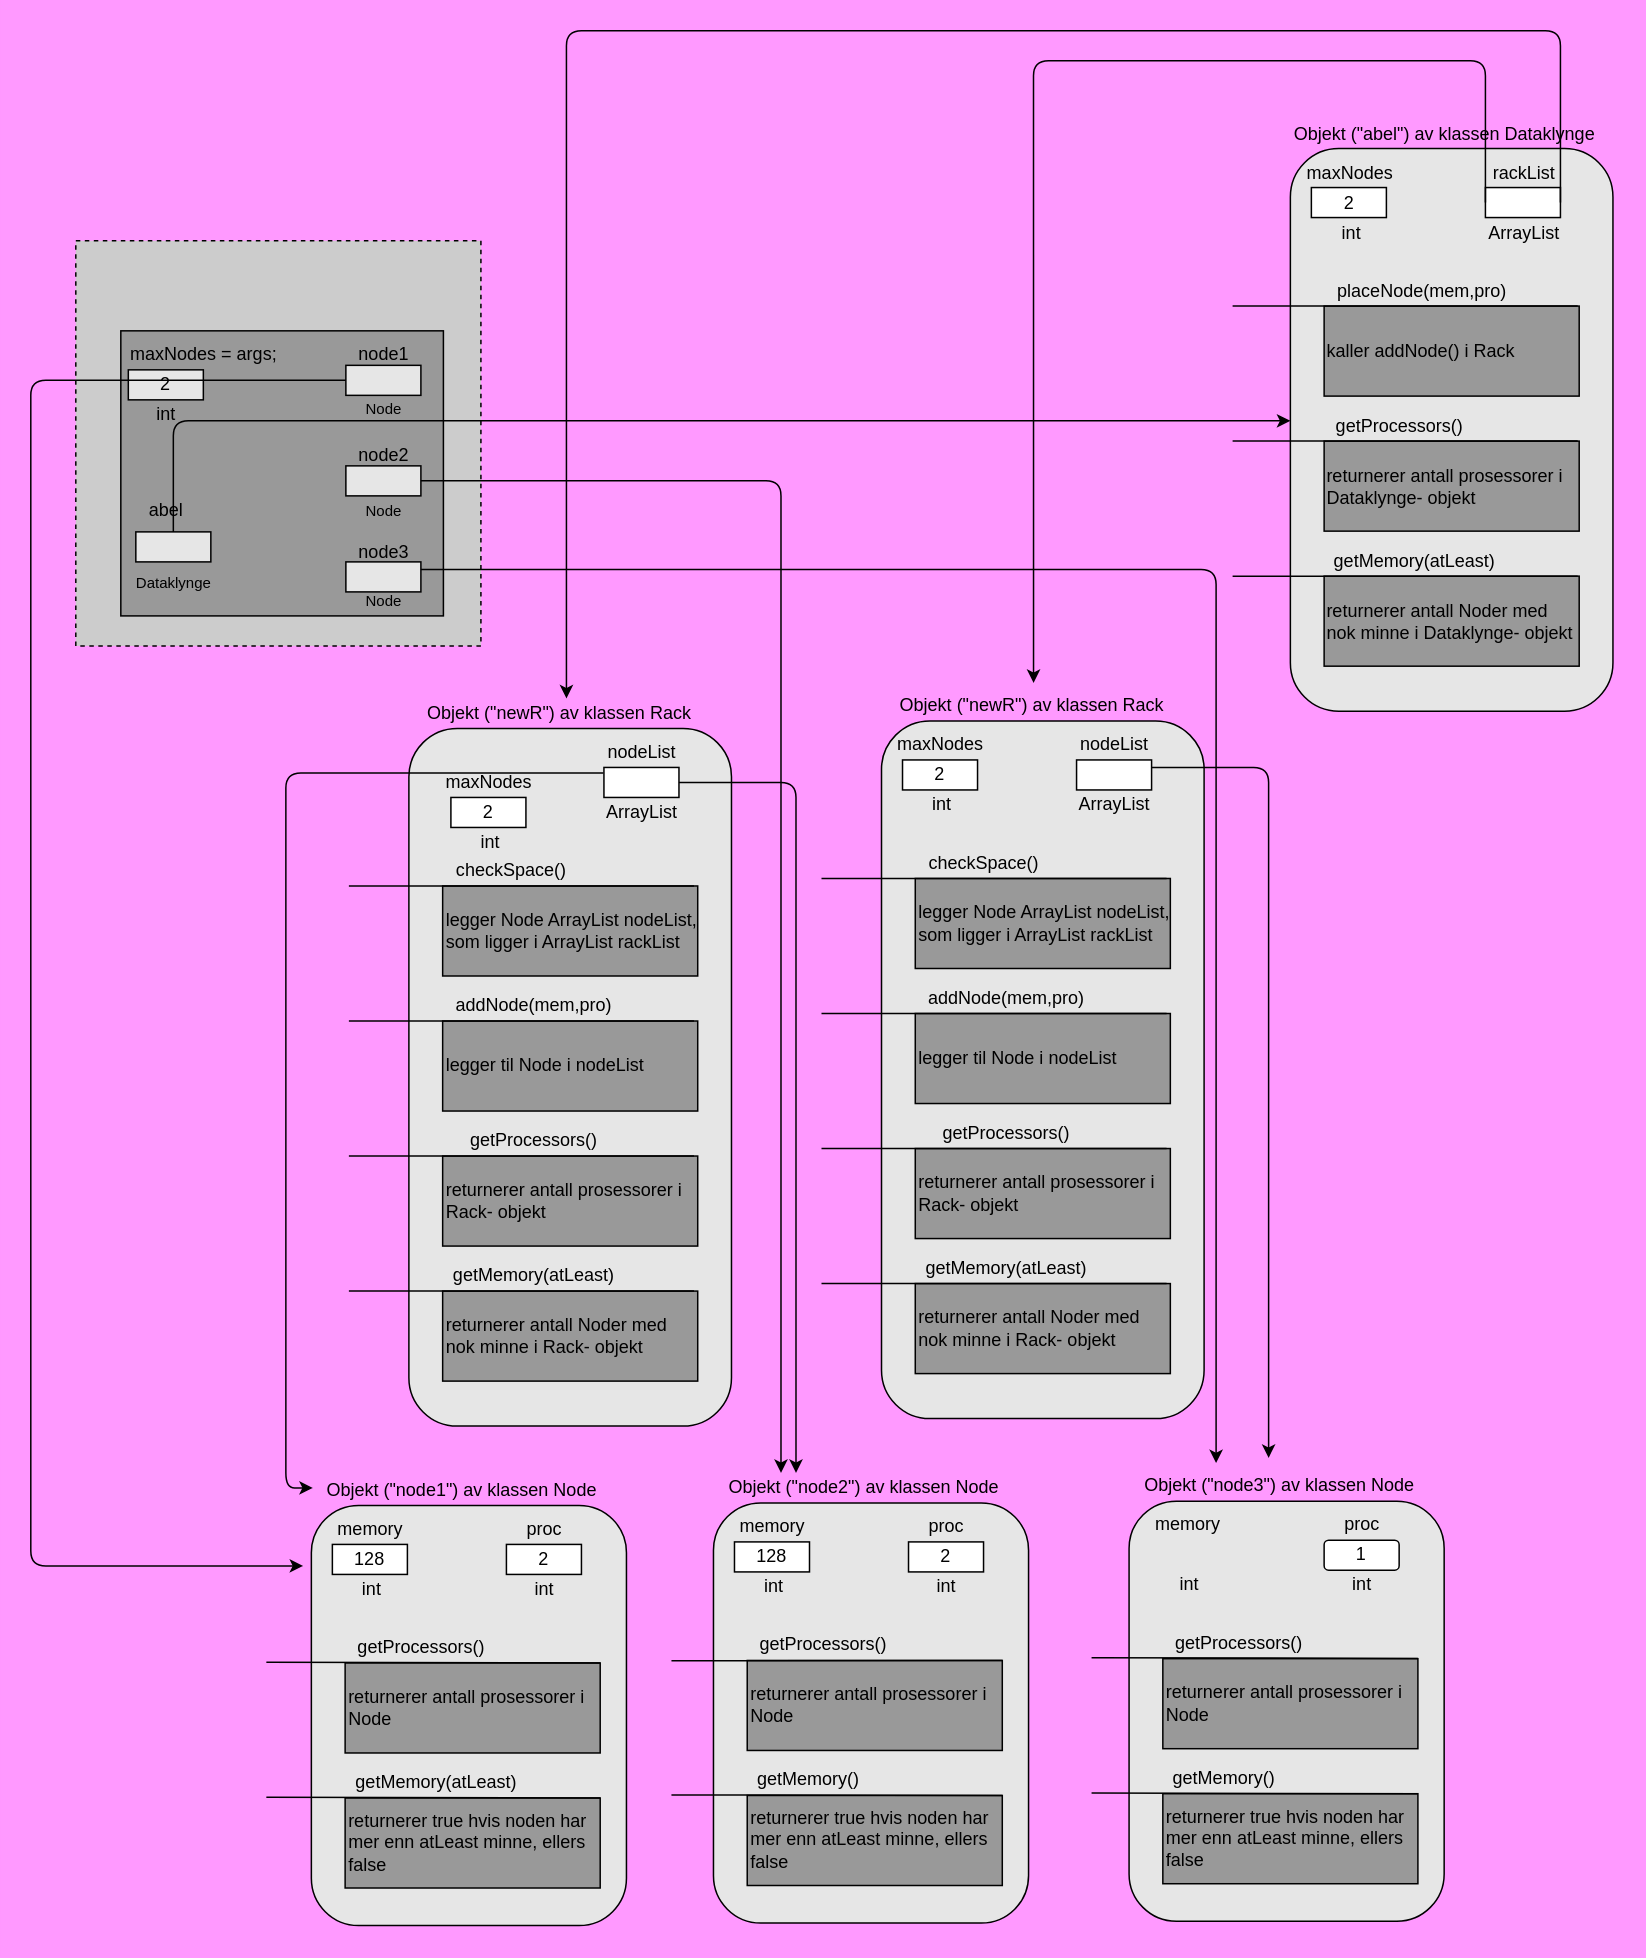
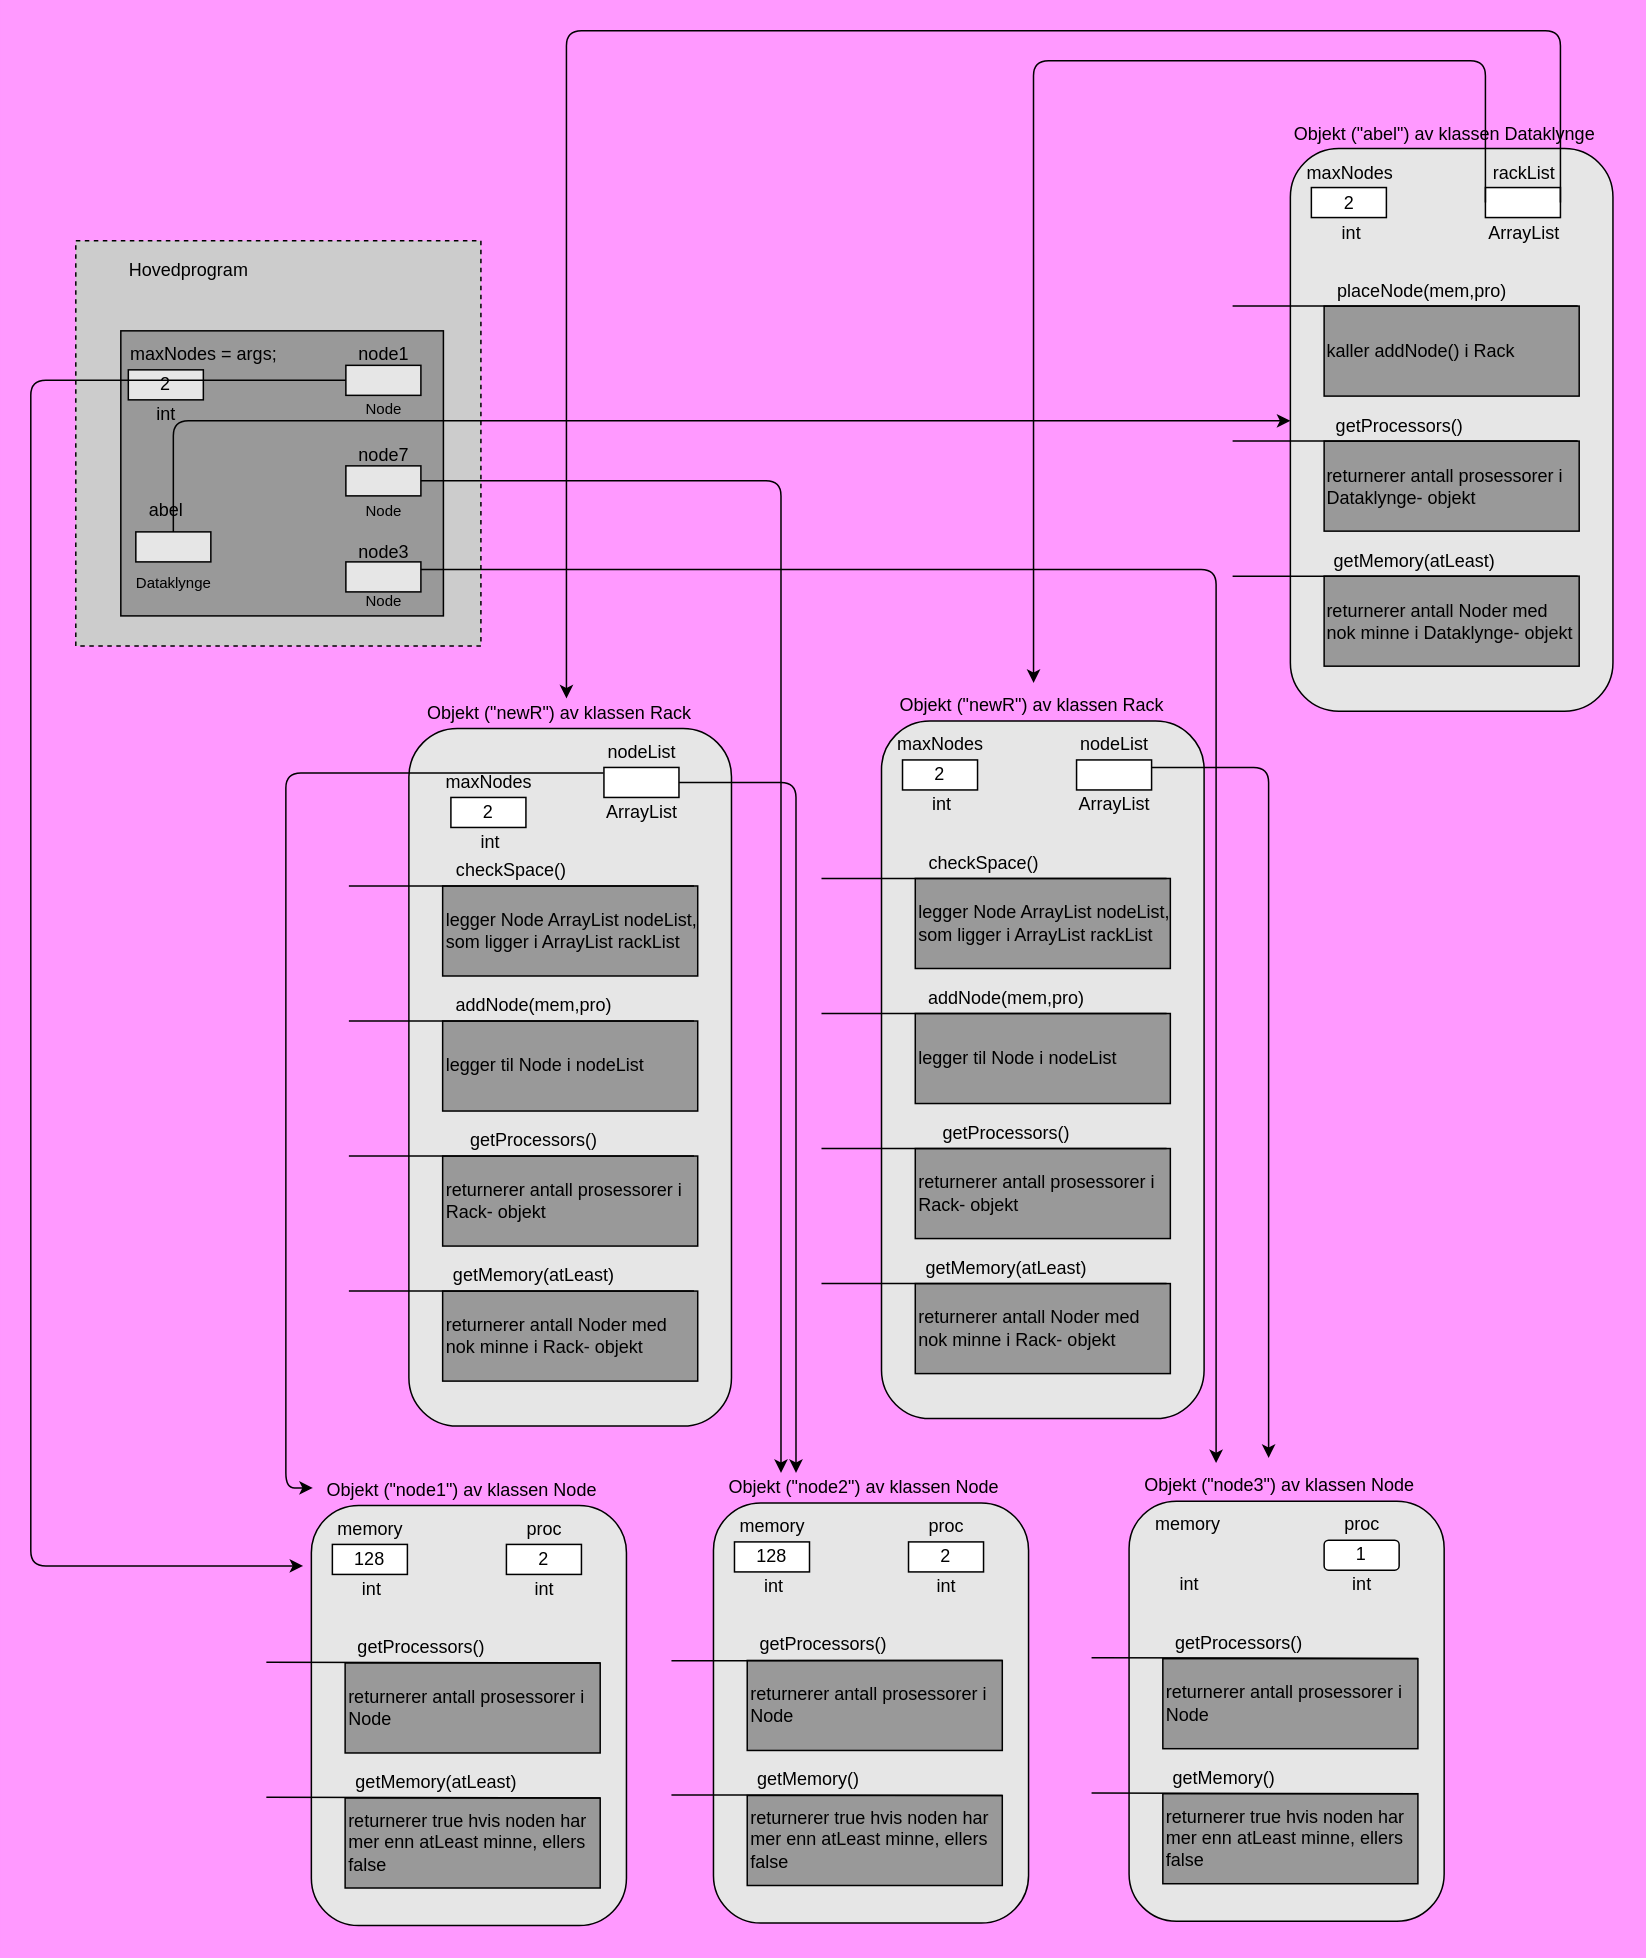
none -> (188, 271)
(384, 455) -> (384, 455)
